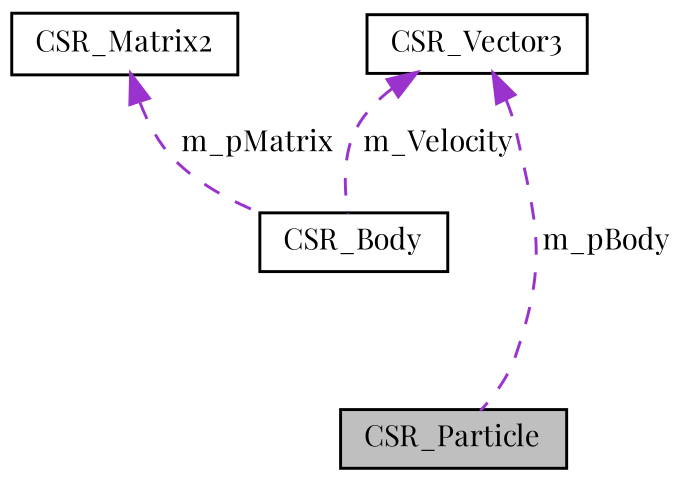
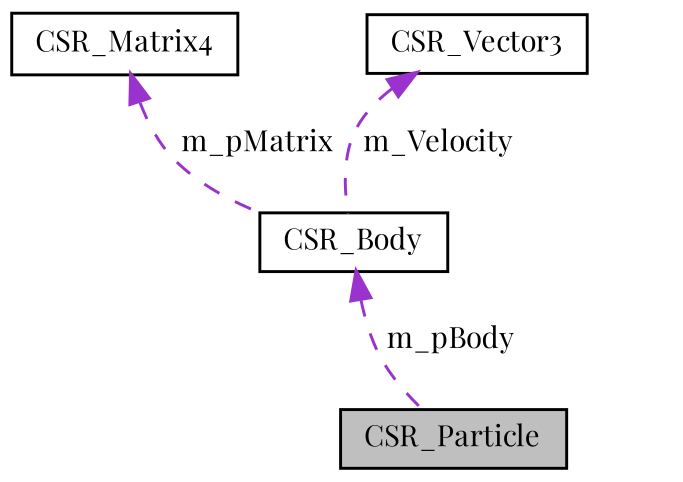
(125, 44) -> (125, 44)
(536, 260) -> (383, 361)
